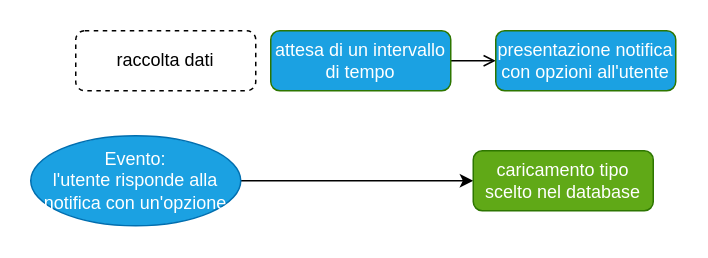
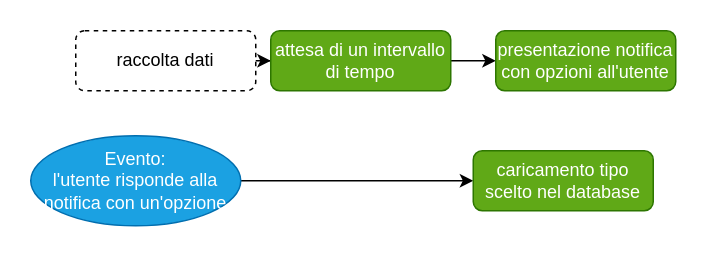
none -> (285, 61)
(361, 61) -> (361, 61)
(486, 61) -> (484, 61)
(586, 61) -> (586, 61)
